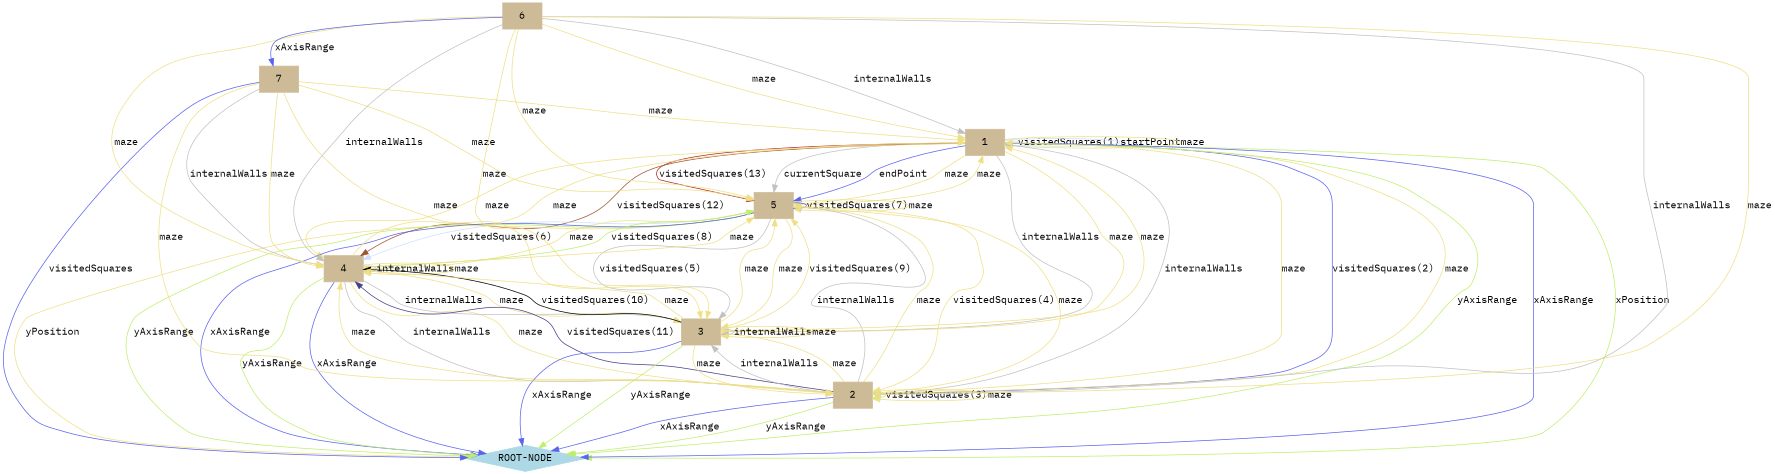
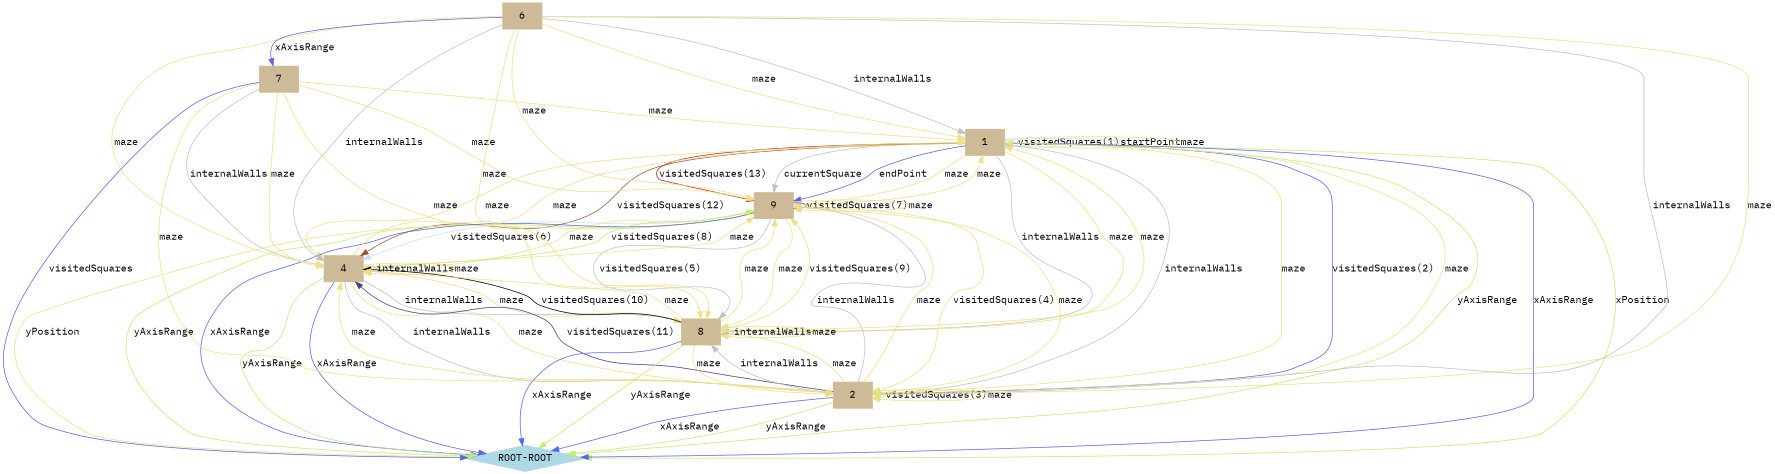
(774, 206) -> (774, 206)
(701, 332) -> (701, 332)
(525, 458) -> (525, 458)
